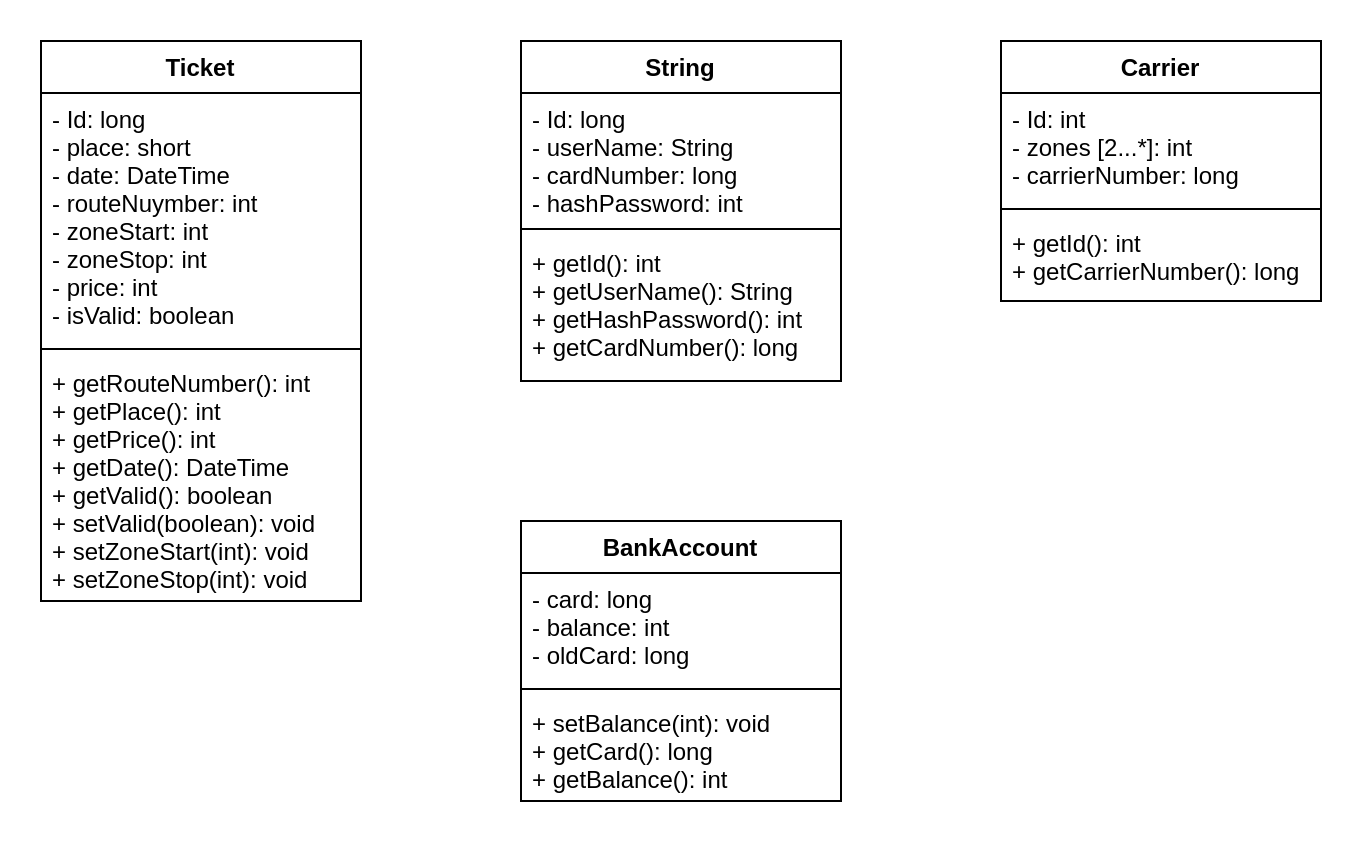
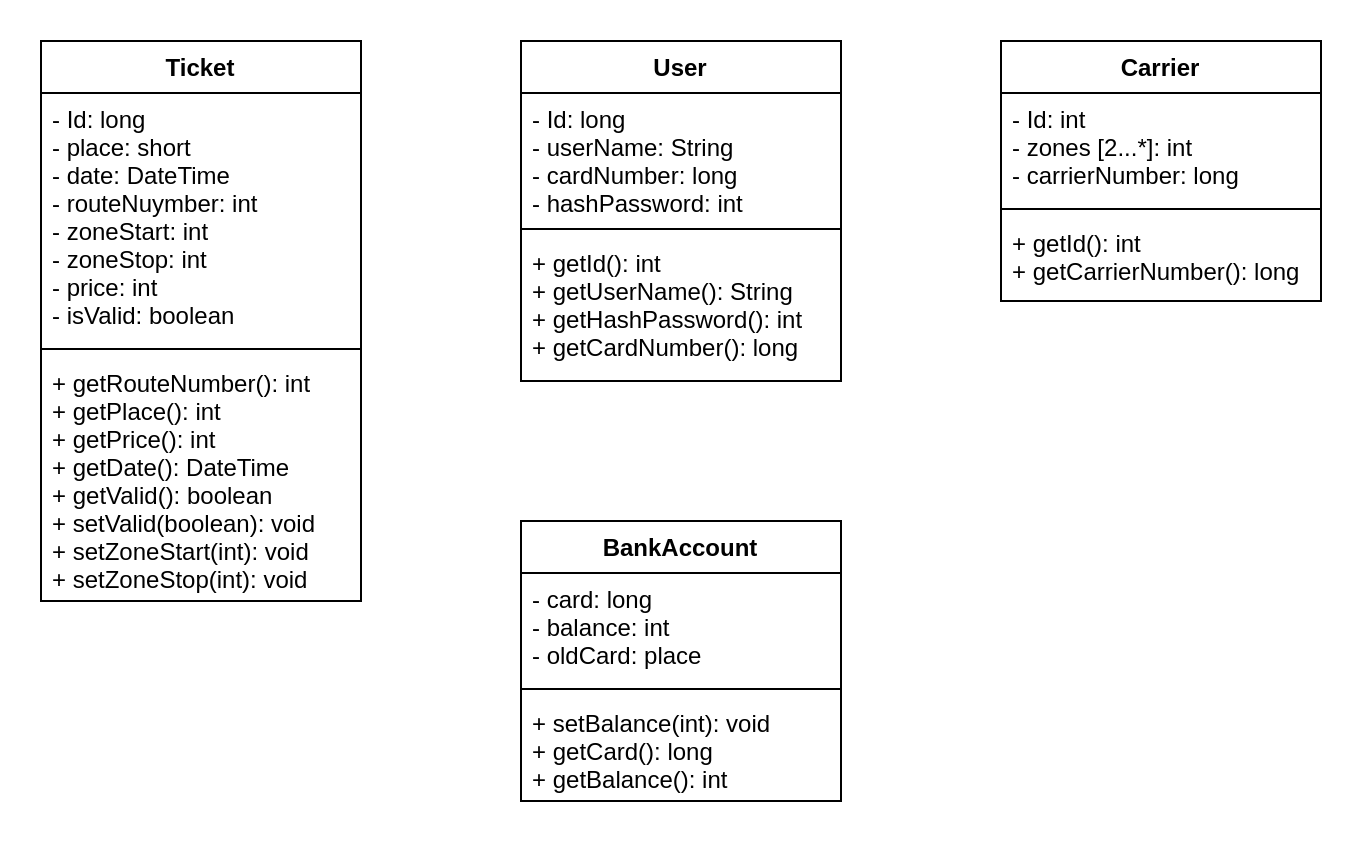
(680, 68) -> (680, 68)
(600, 600) -> (600, 600)
